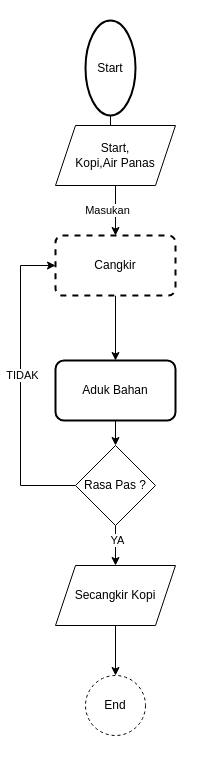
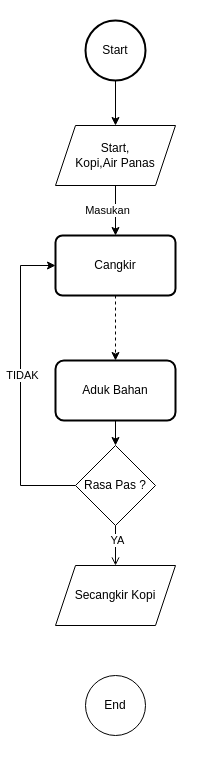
(111, 68) -> (116, 51)
(116, 266) -> (116, 266)
(116, 325) -> (116, 325)
(116, 557) -> (116, 558)
(116, 647) -> none
(116, 706) -> (116, 706)
